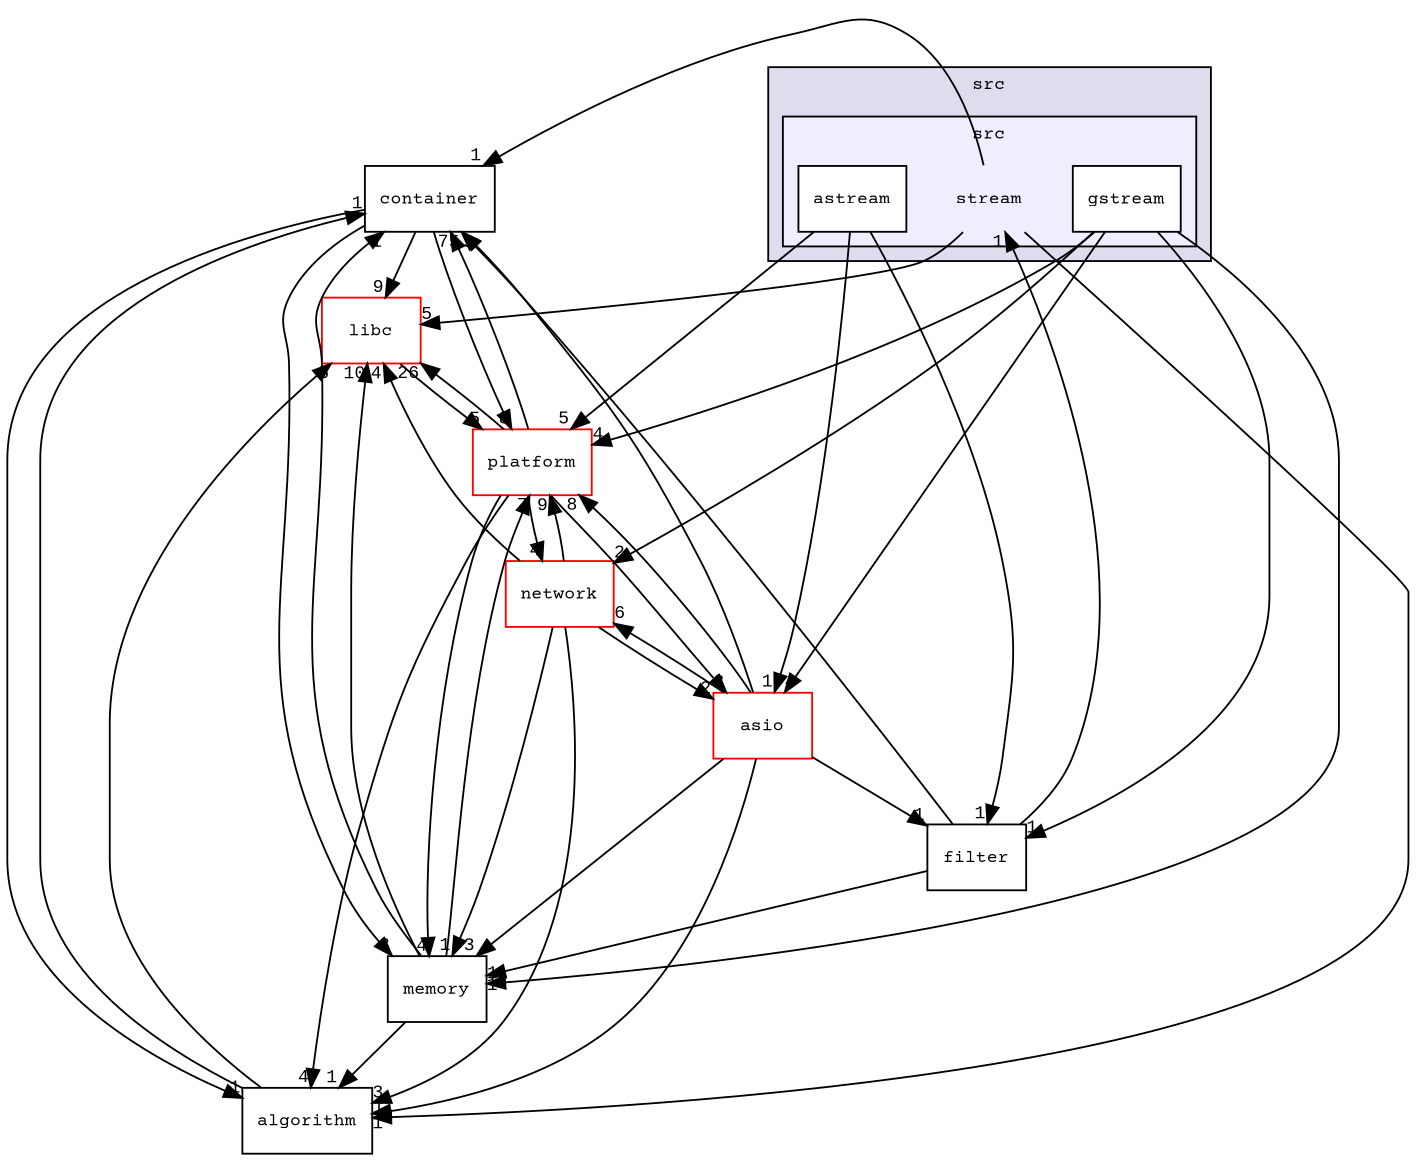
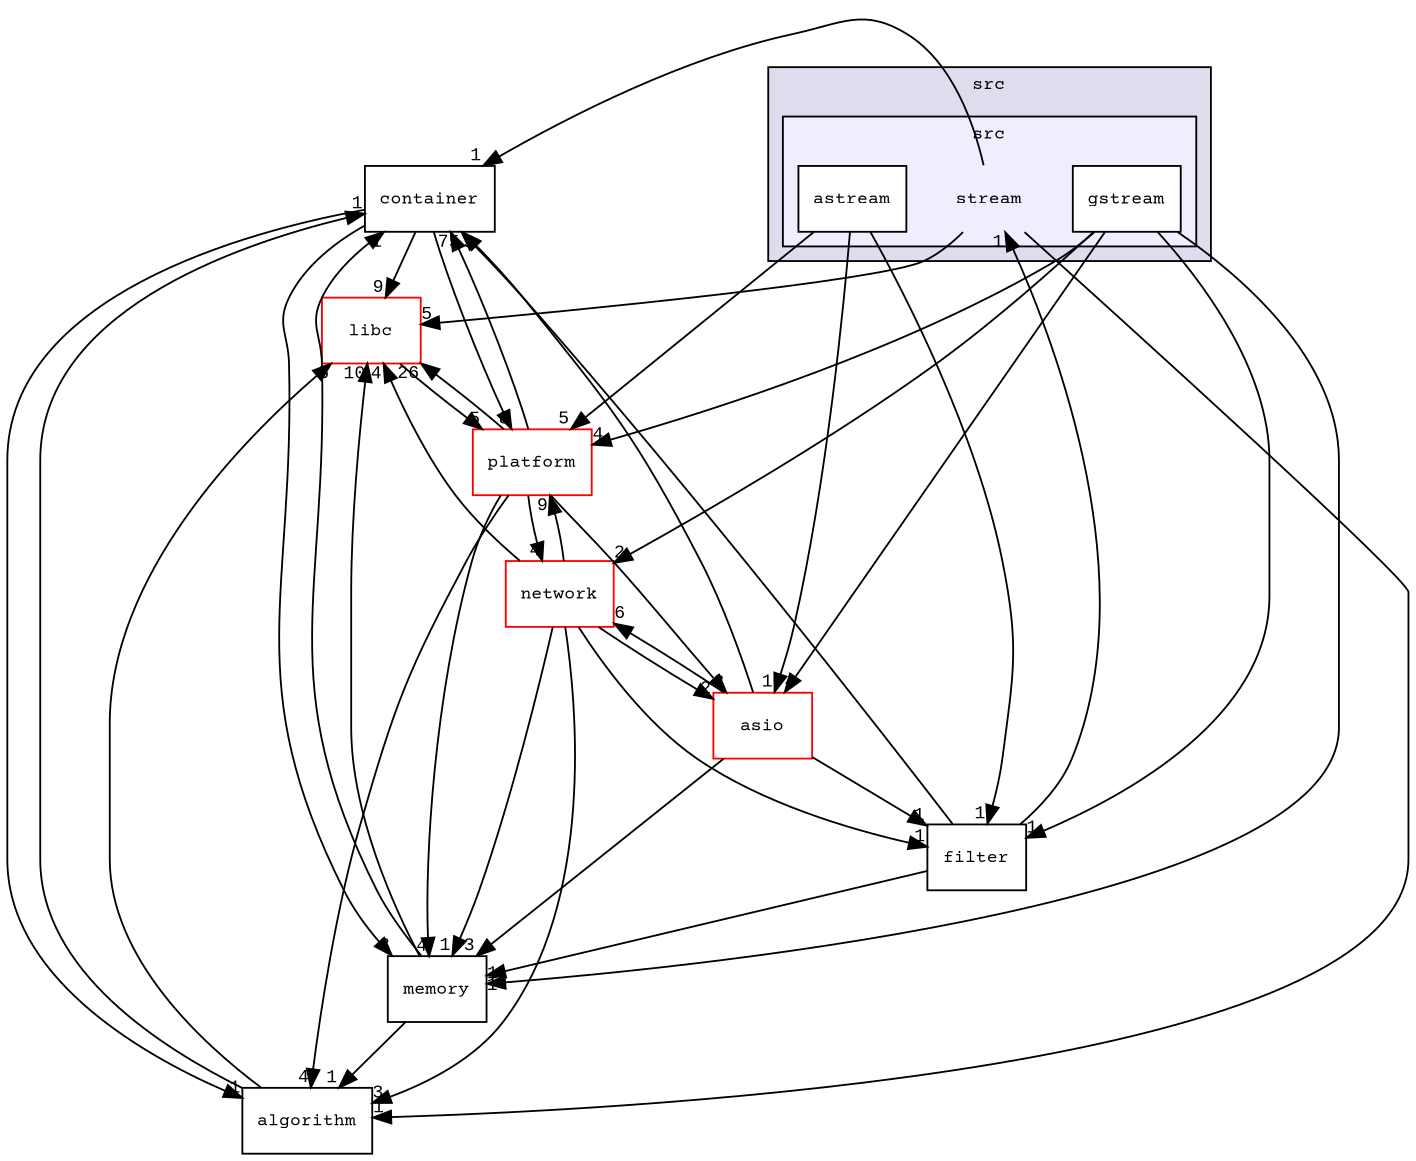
(676, 596) -> none
(471, 732) -> none
none -> (727, 777)
(637, 1003) -> none
